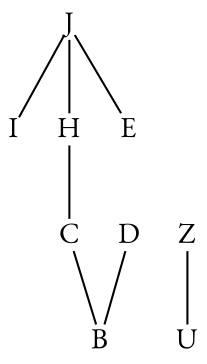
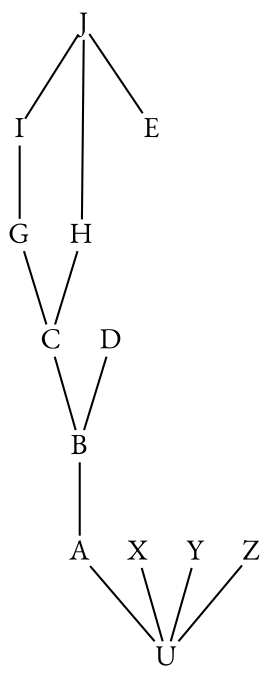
none -> (20, 235)
none -> (80, 552)
none -> (138, 552)
none -> (196, 552)
